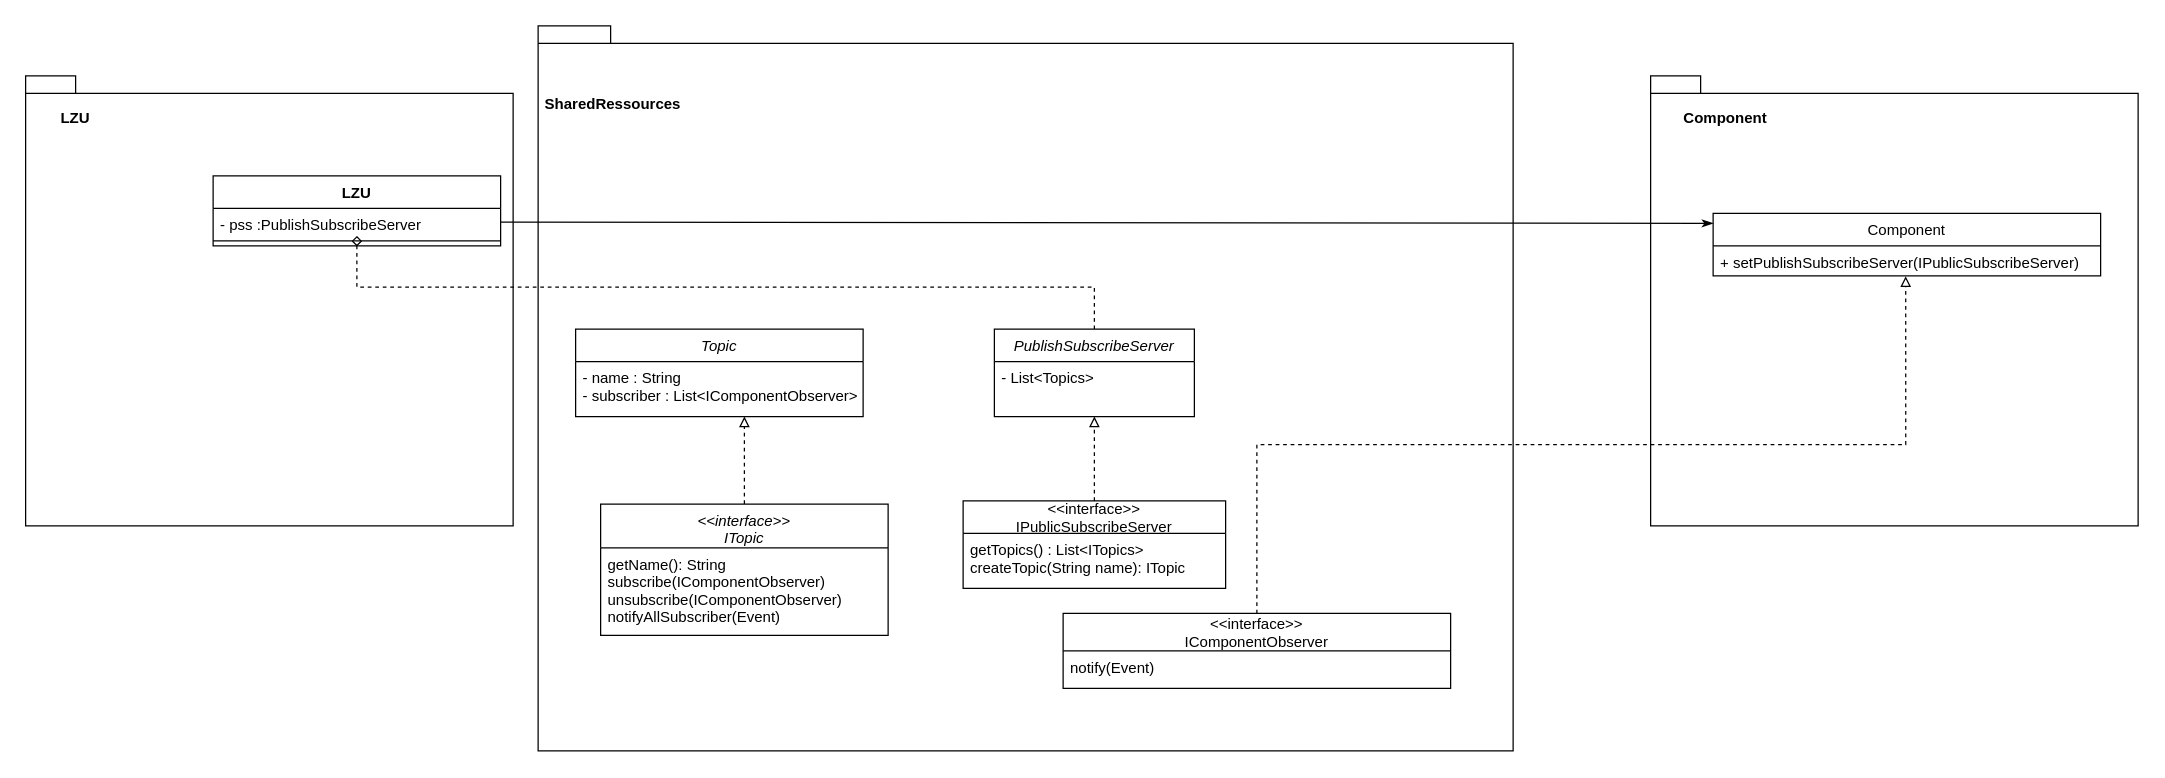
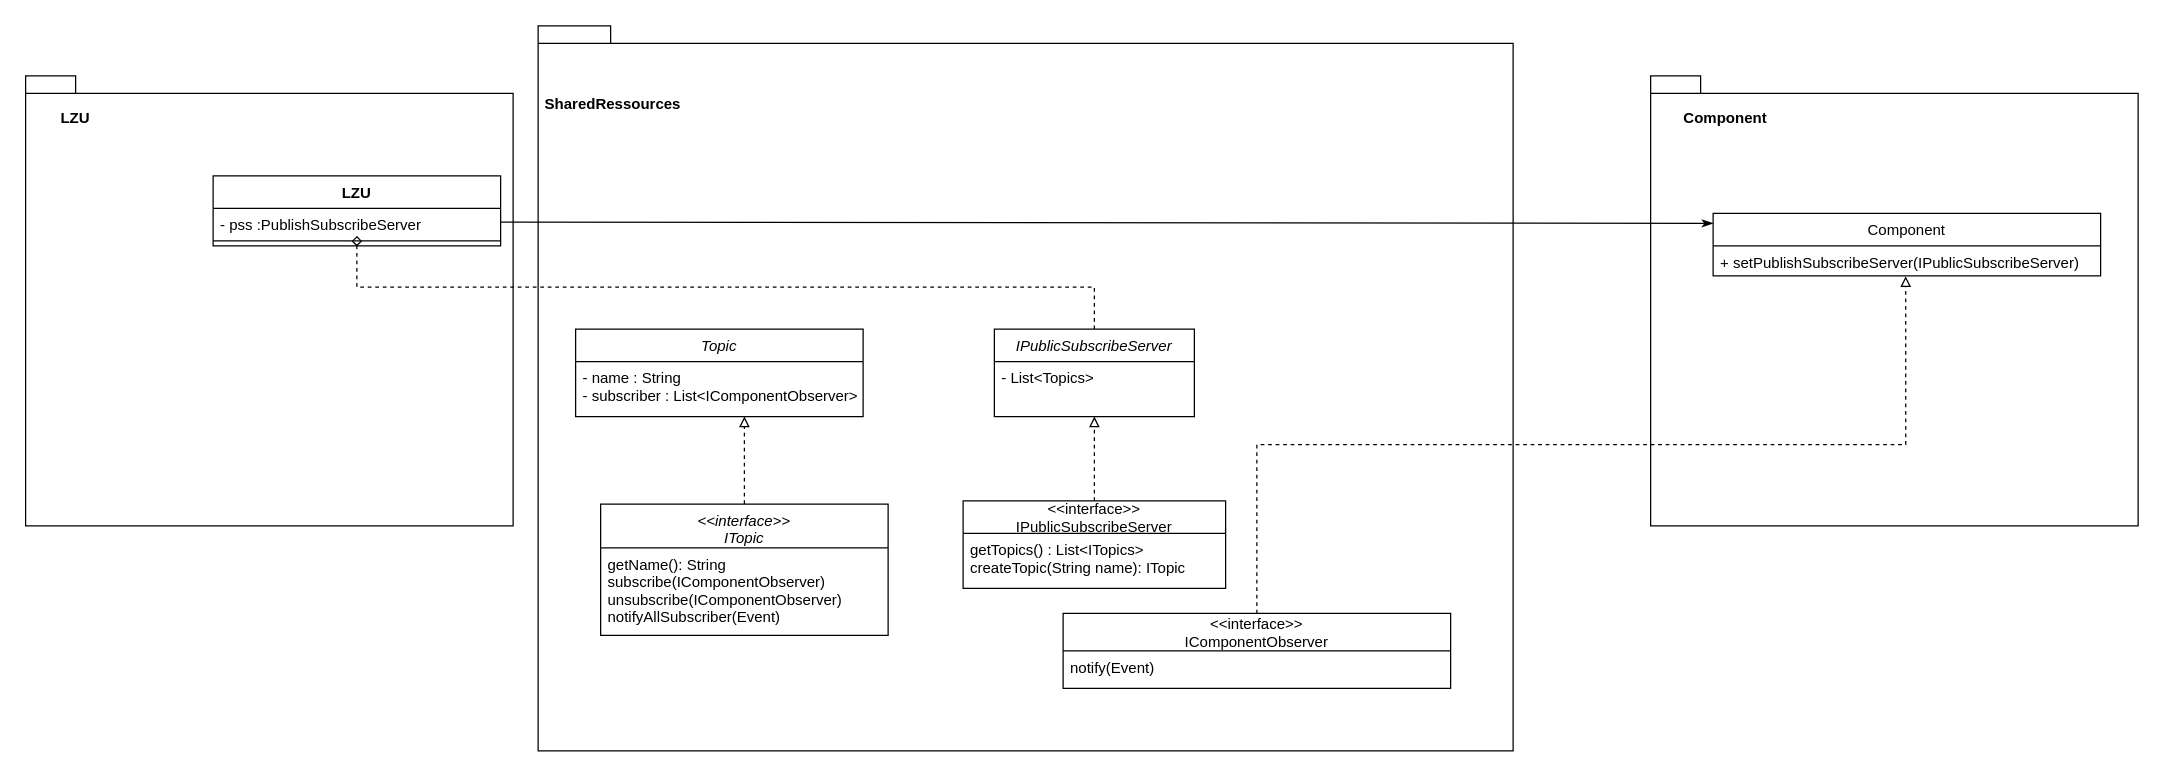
(1094, 346) -> (1094, 346)
